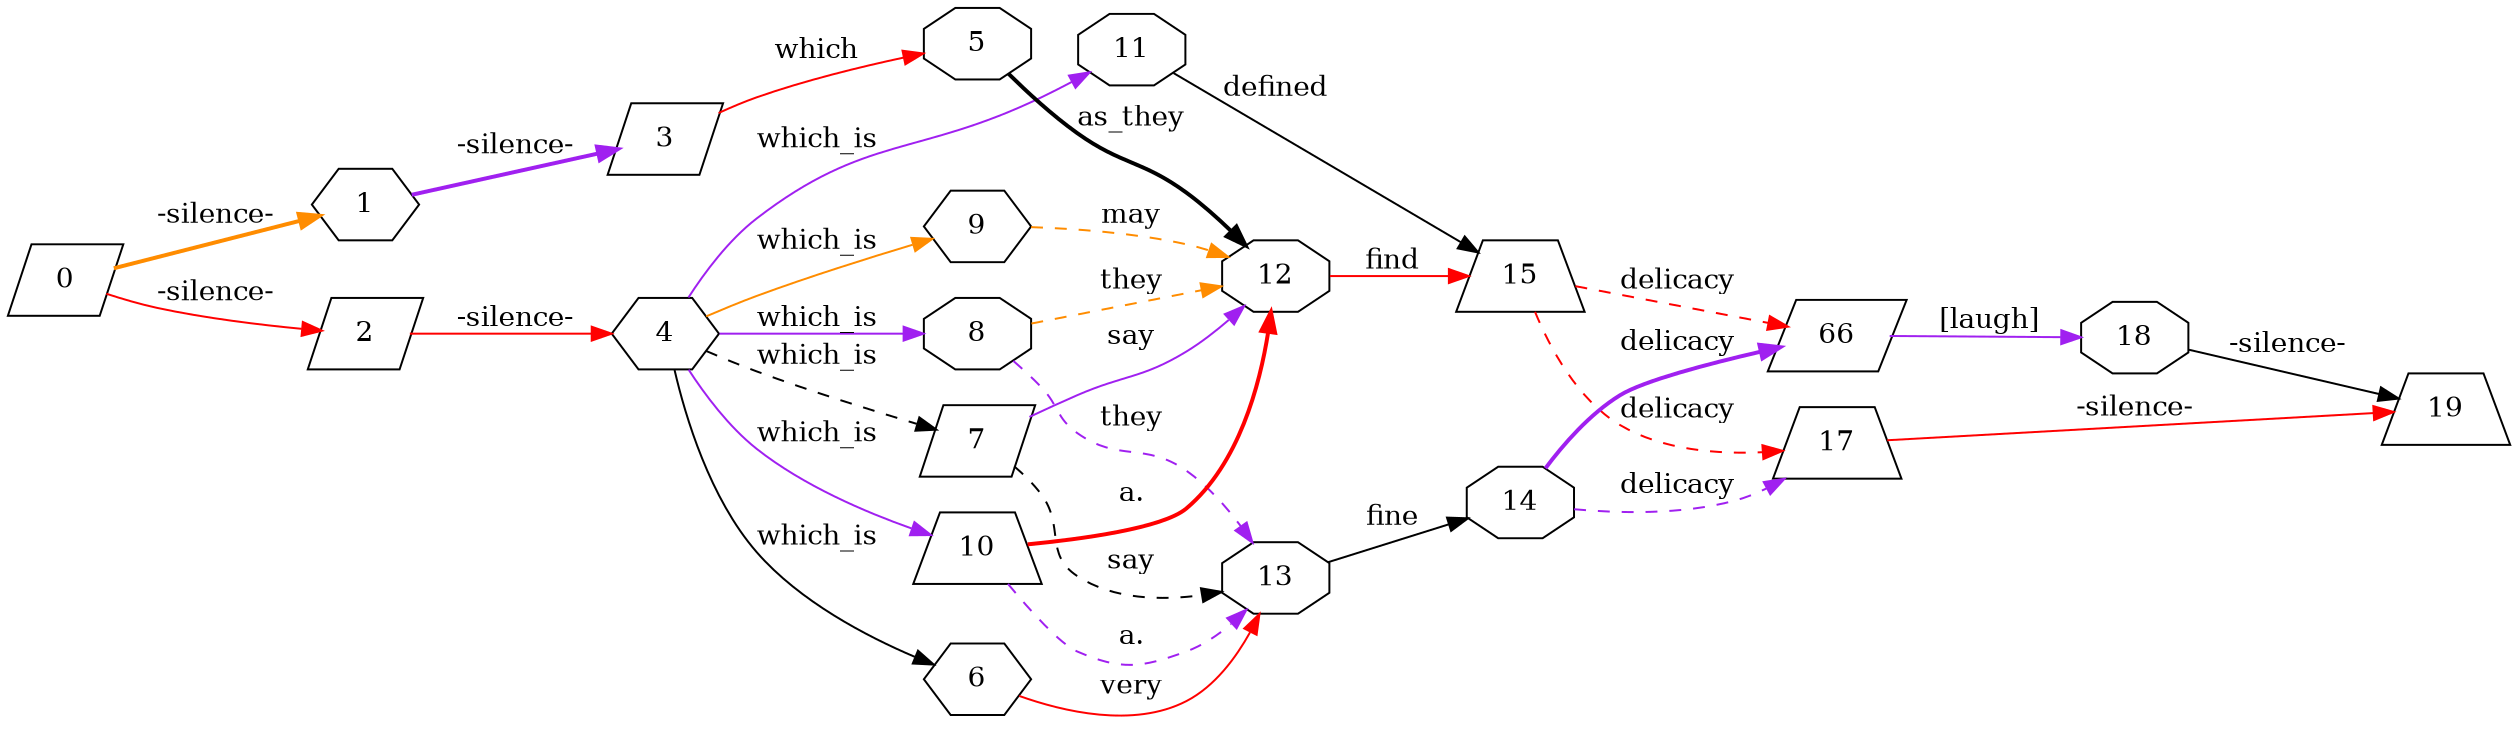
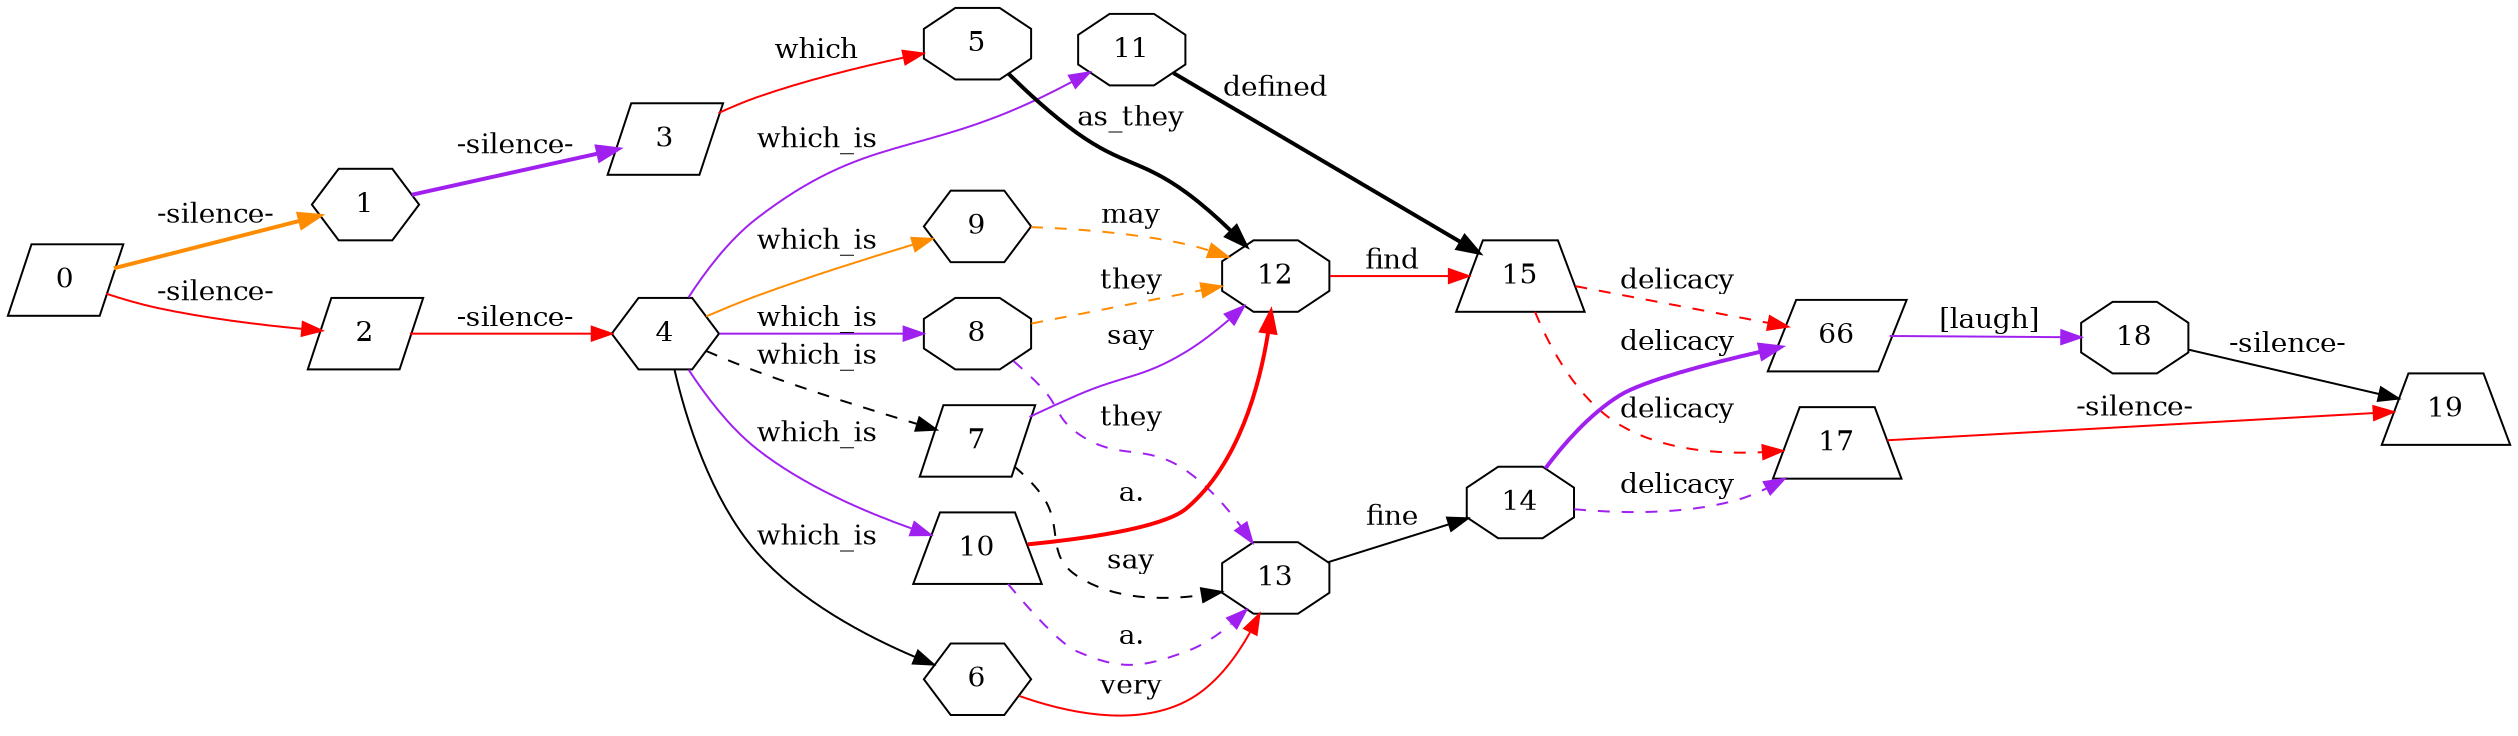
(1317, 158) -> (1317, 158)
